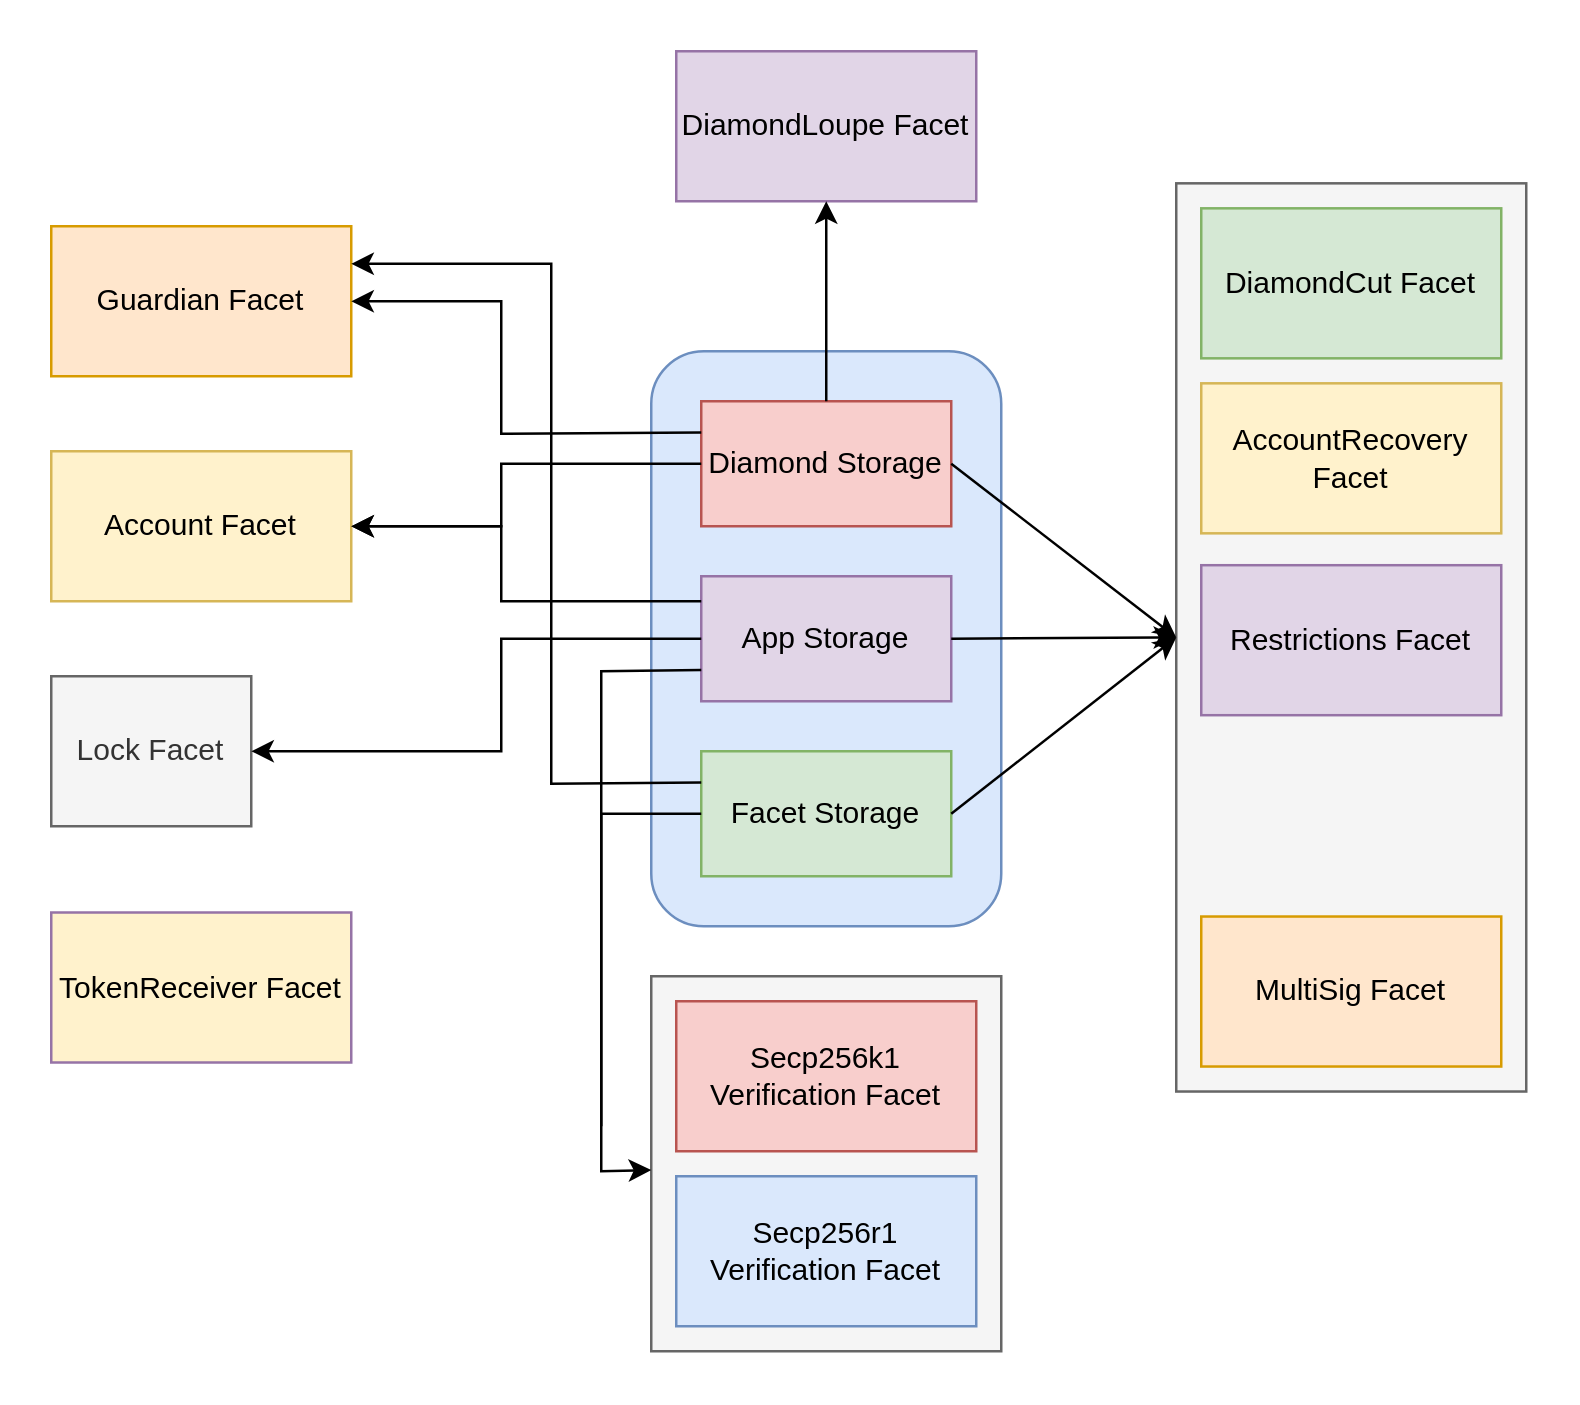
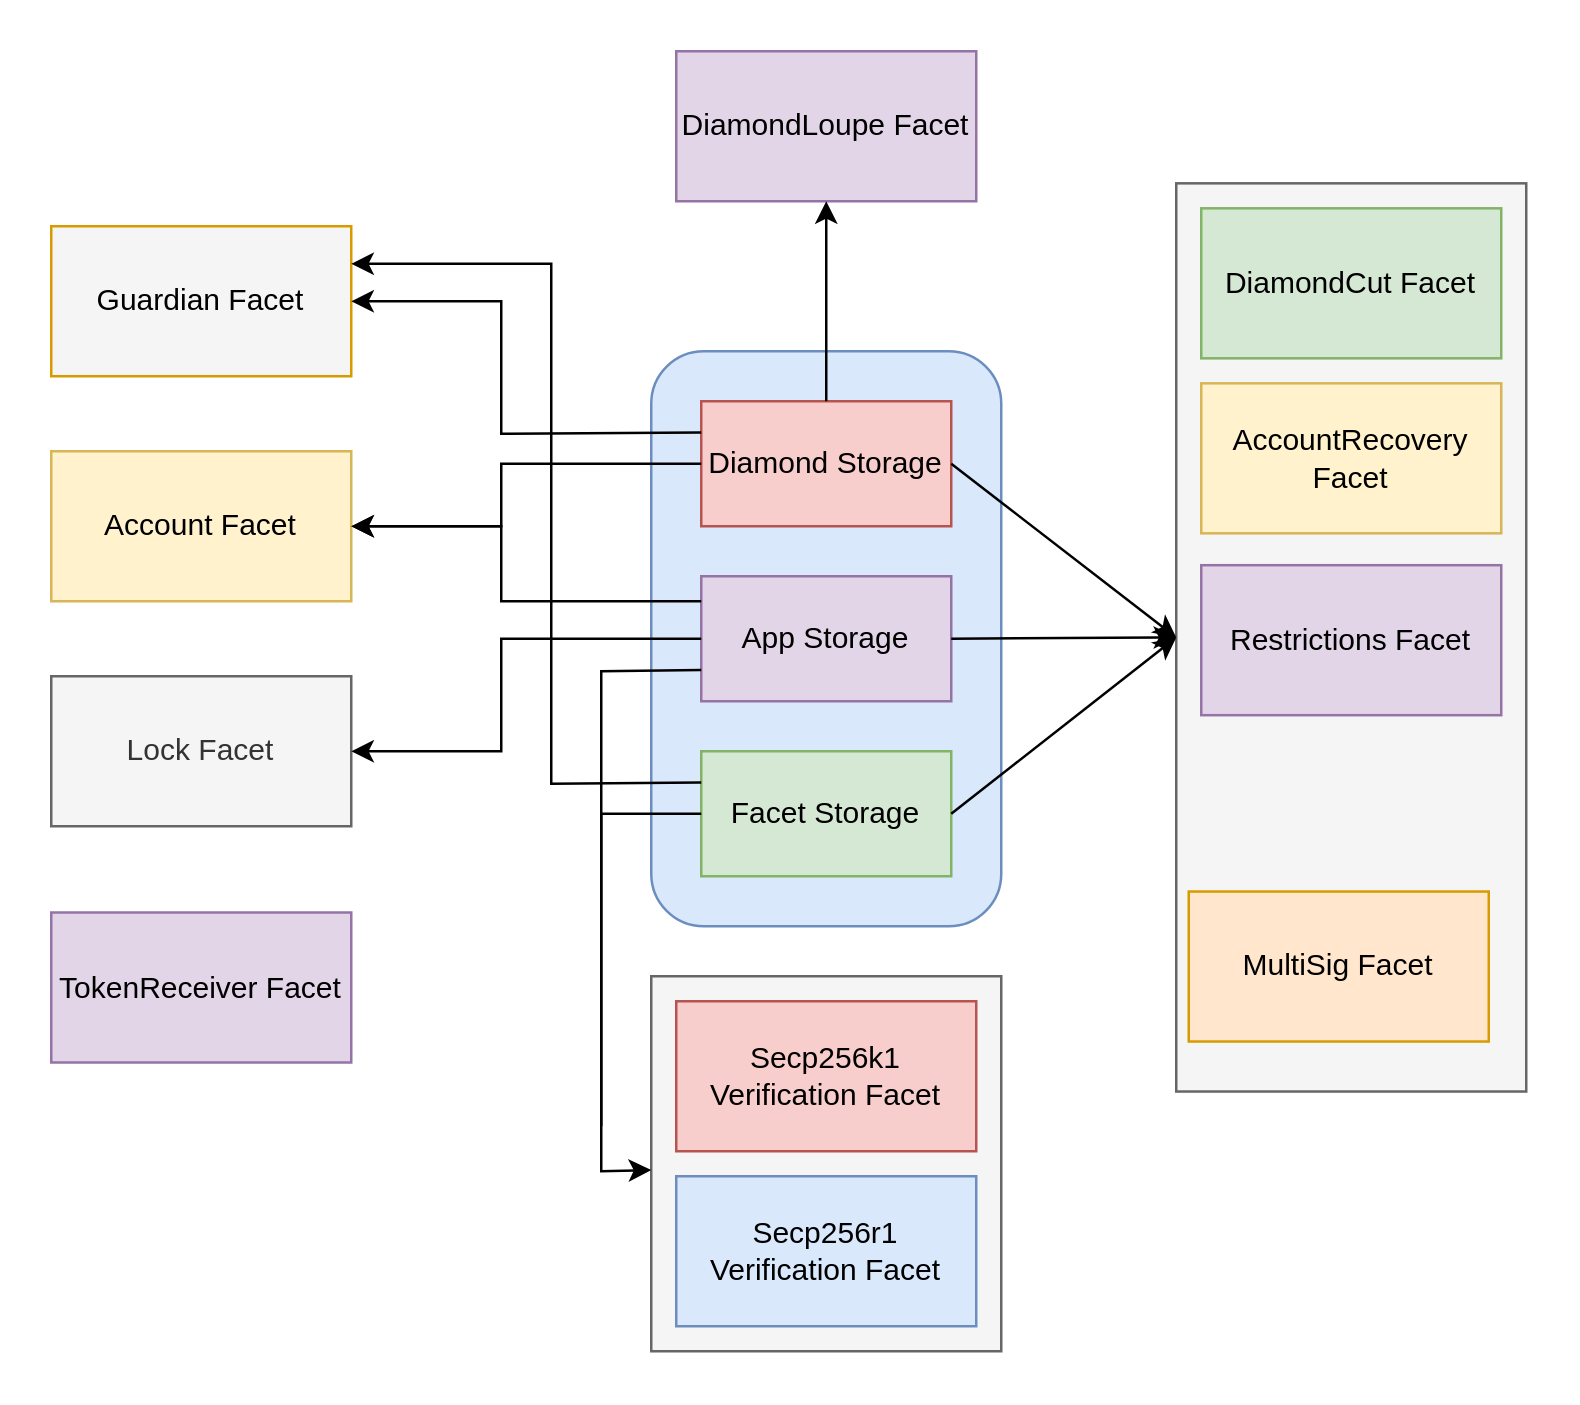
(201, 301) -> (201, 301)
(151, 751) -> (201, 751)
(201, 988) -> (201, 988)
(1351, 992) -> (1339, 967)
